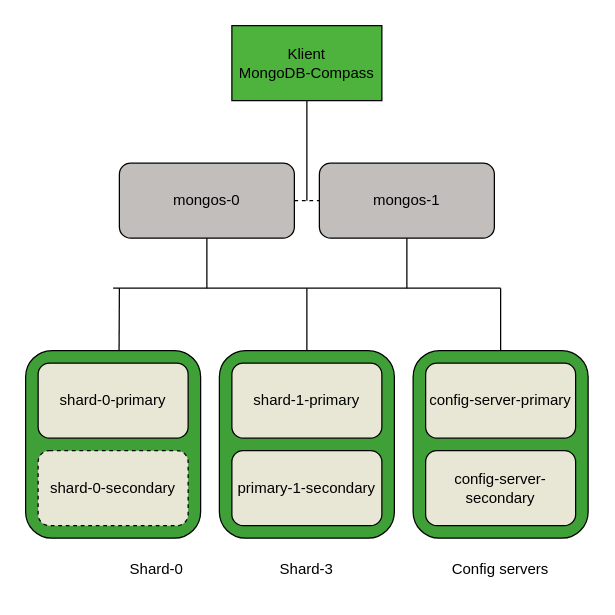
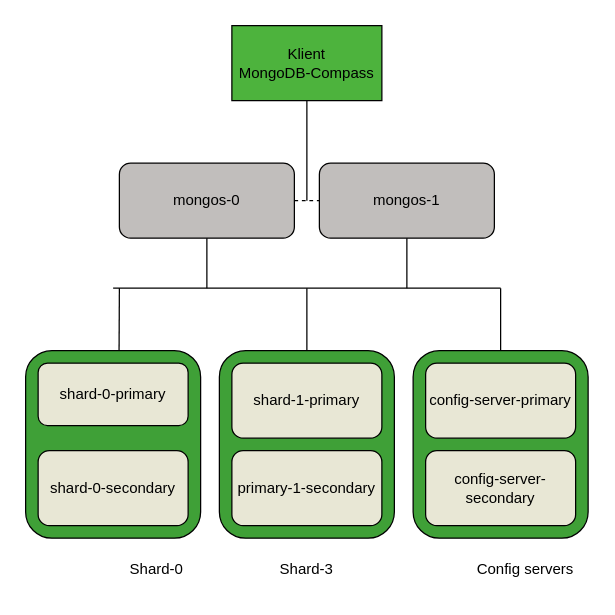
(113, 401) -> (113, 394)
(113, 488) -> (113, 488)
(501, 569) -> (526, 569)
